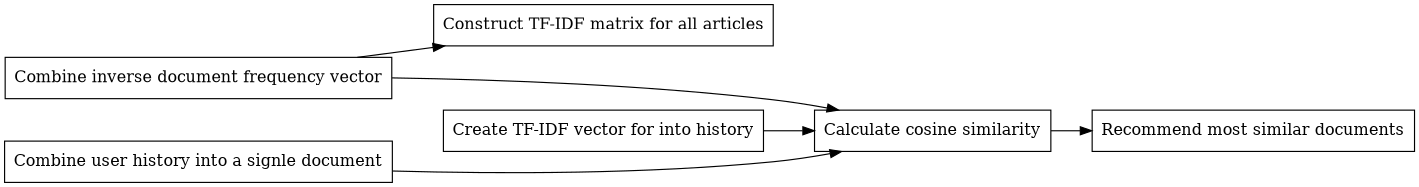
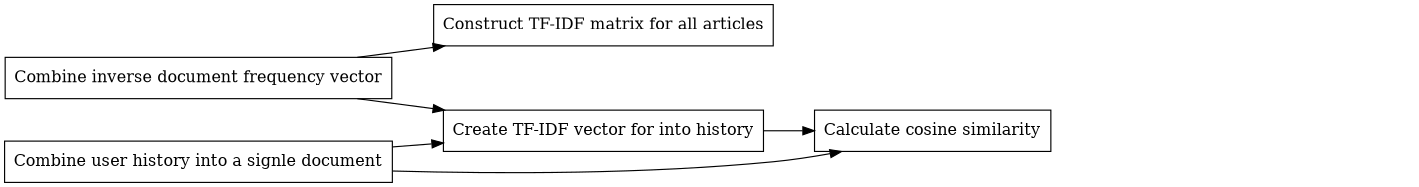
(610, 86) -> (395, 104)
(1253, 131) -> none
none -> (412, 145)
